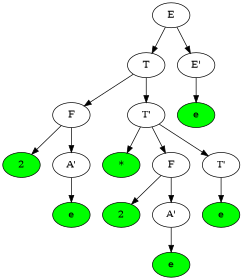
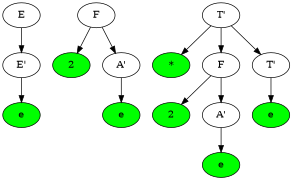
(146, 65) -> none
